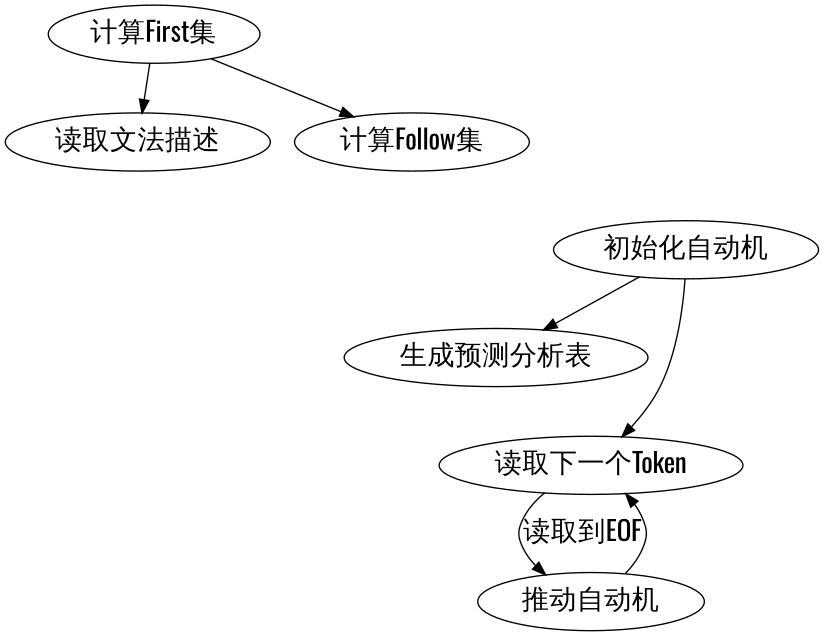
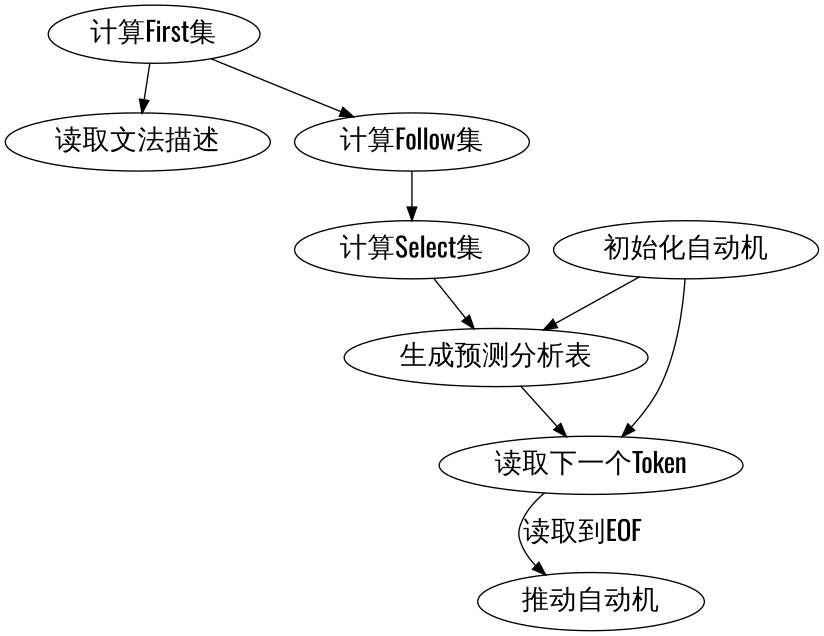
none -> (412, 250)
(645, 541) -> (539, 406)
